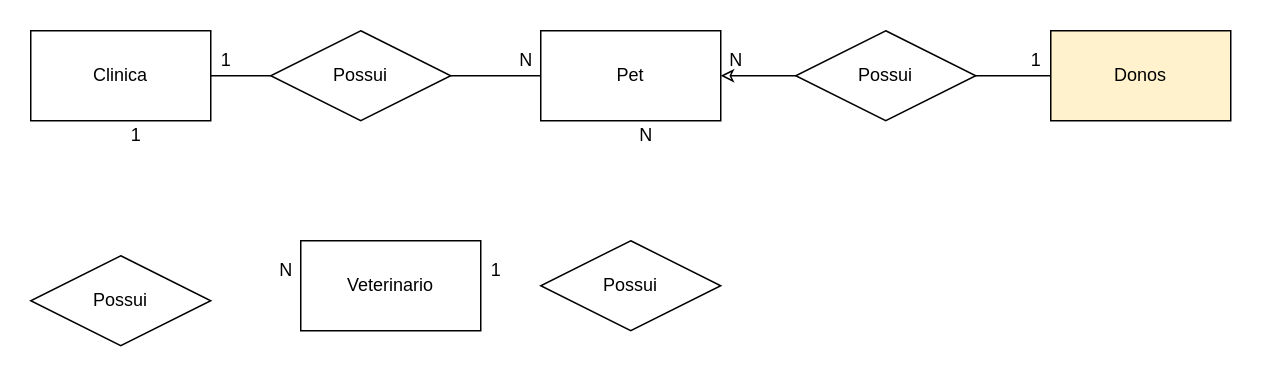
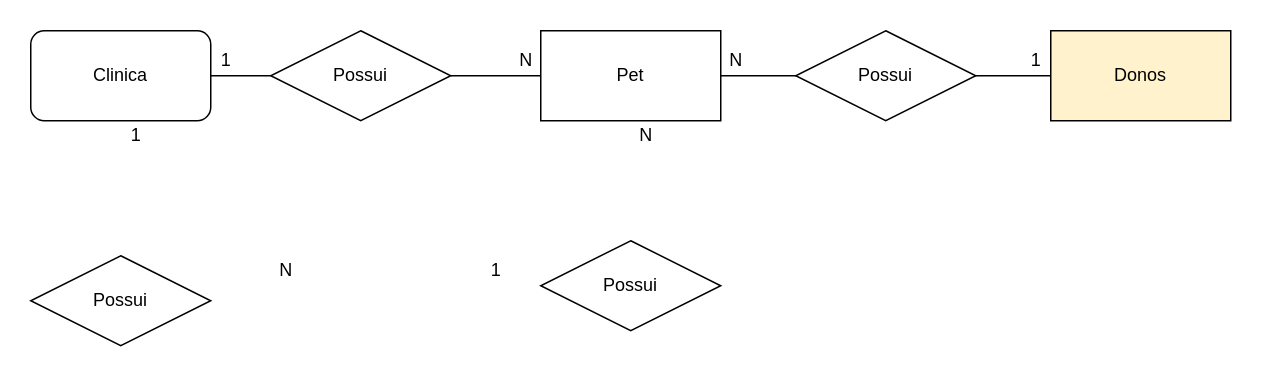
(121, 76) -> (121, 76)
(732, 76) -> (727, 76)
(391, 286) -> none
